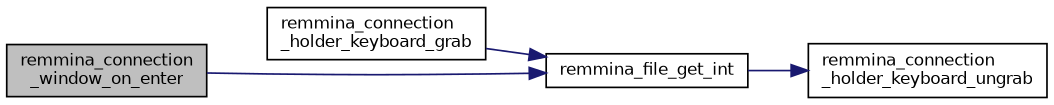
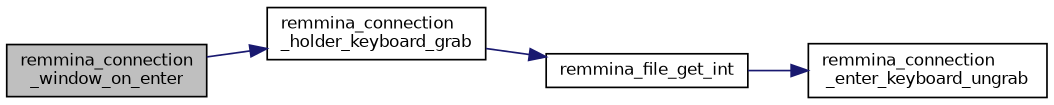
(928, 71) -> (928, 71)
(368, 75) -> (228, 54)
